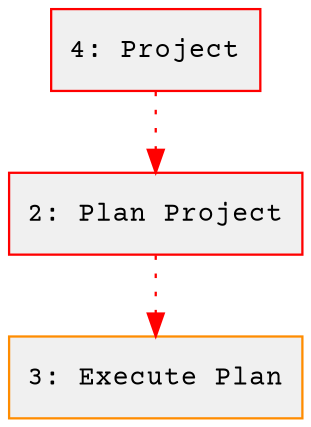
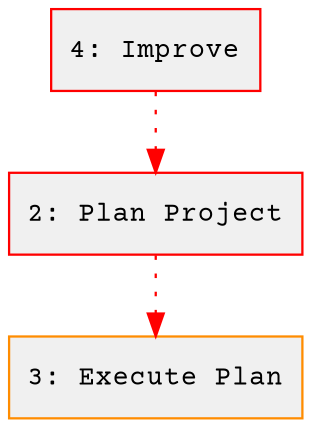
(156, 50) -> (156, 50)
